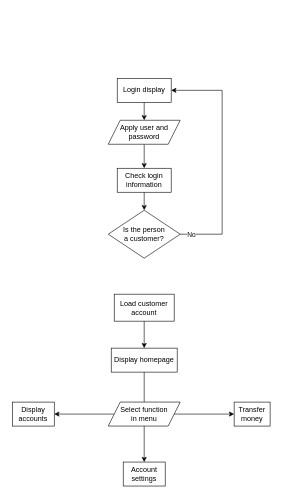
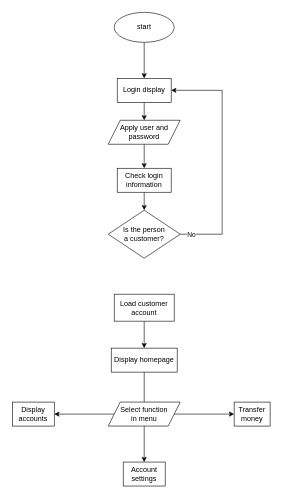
none -> (144, 27)
none -> (144, 72)
